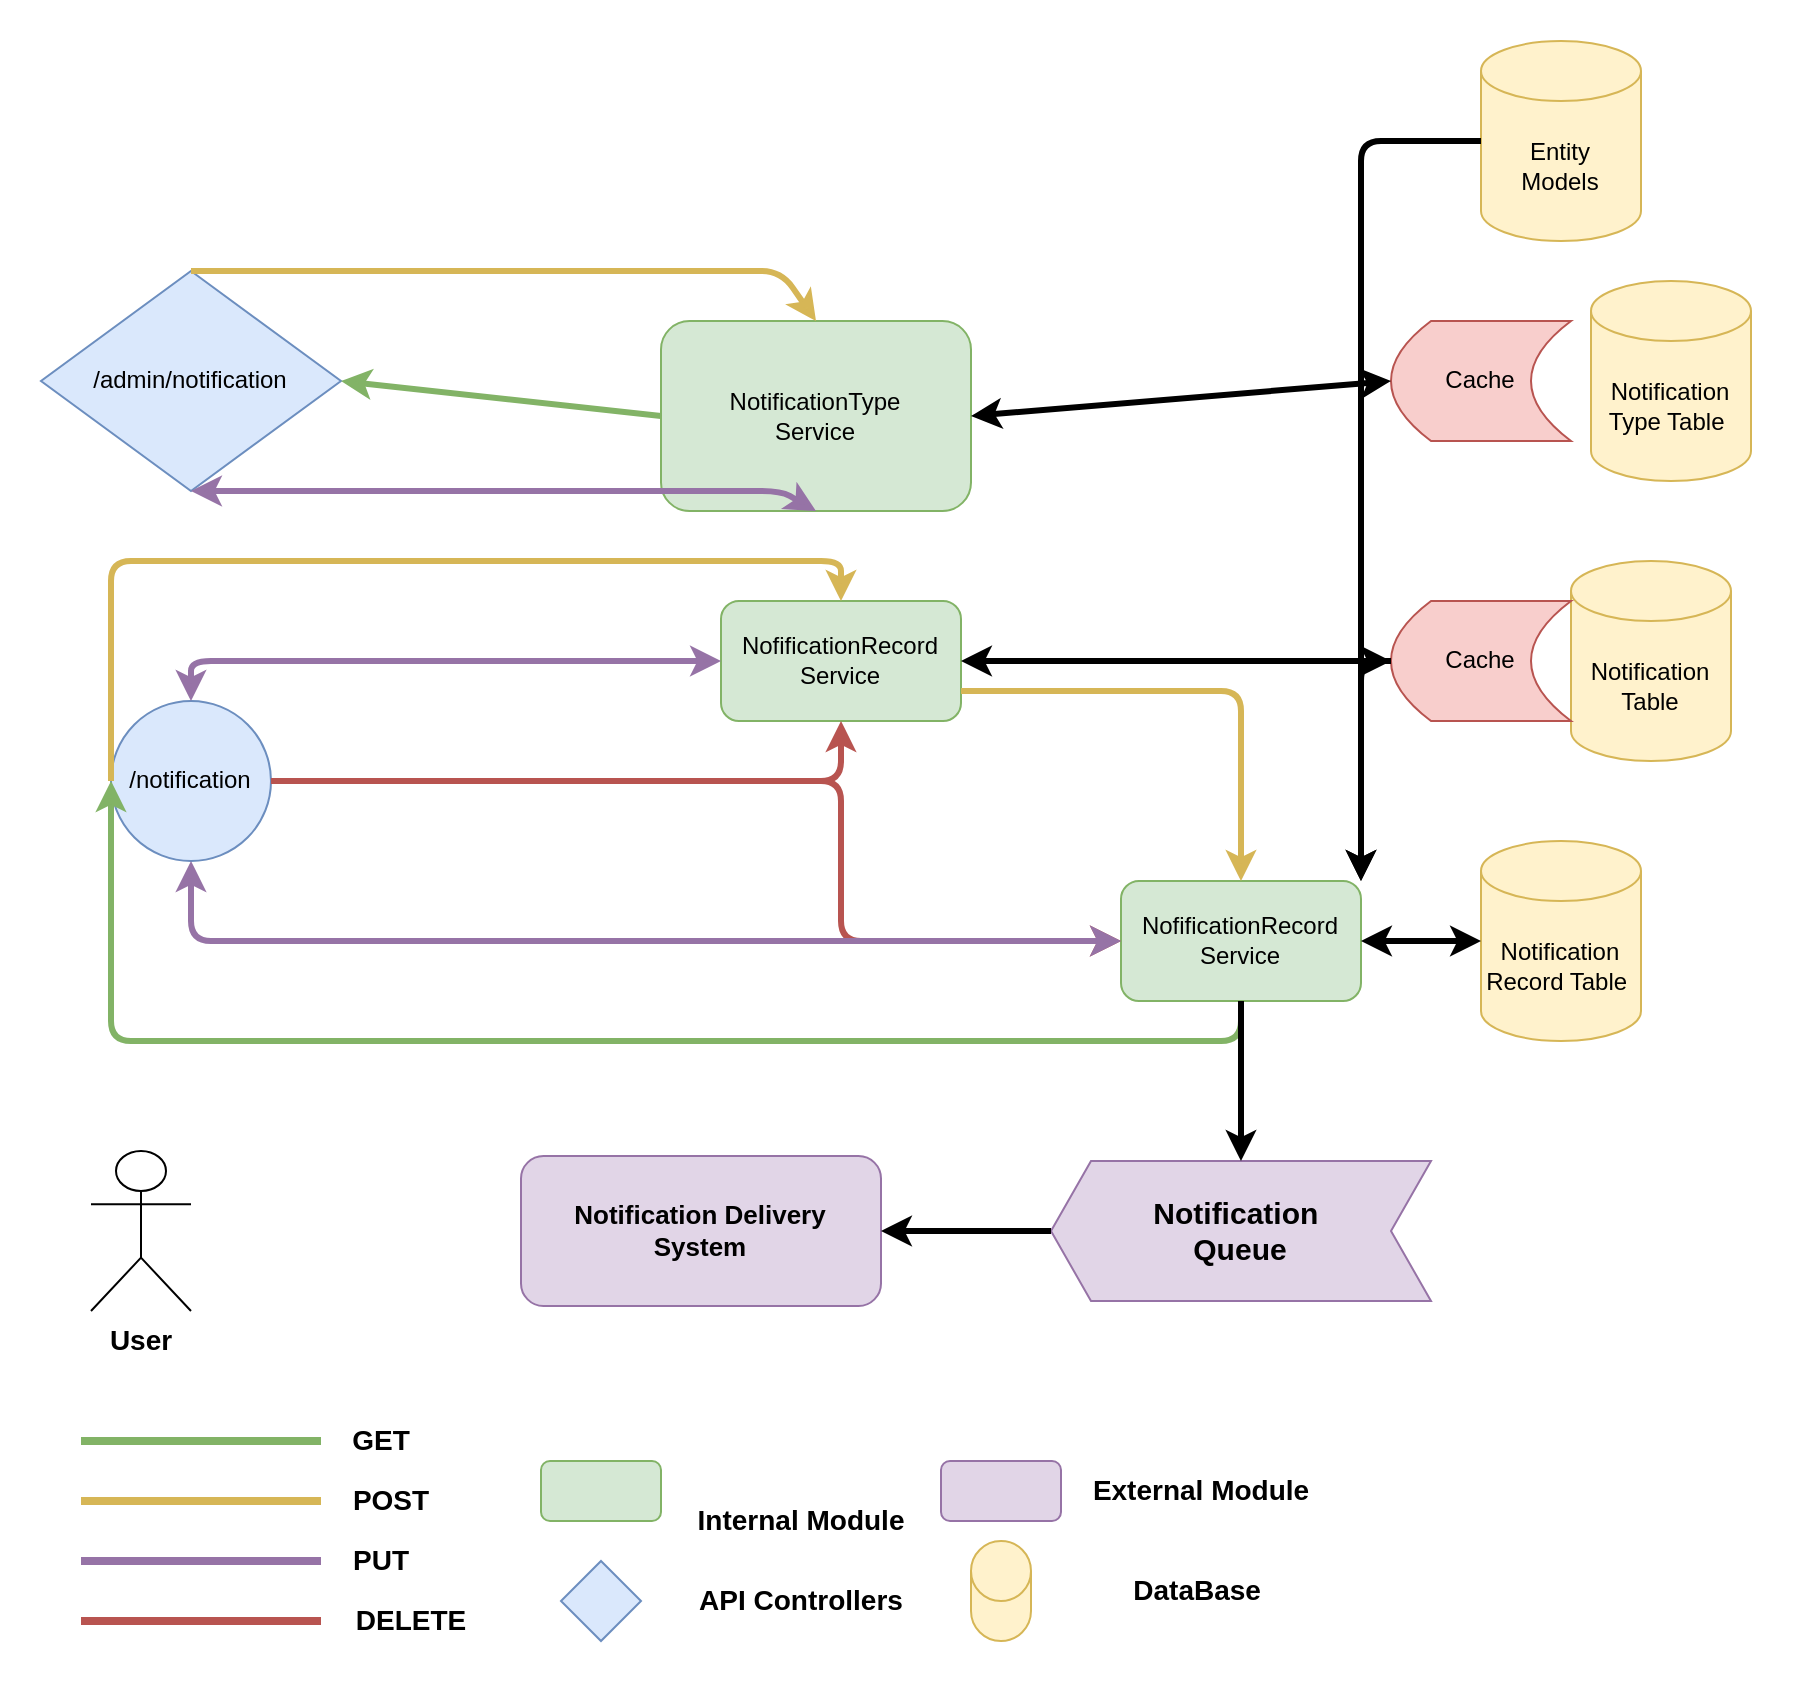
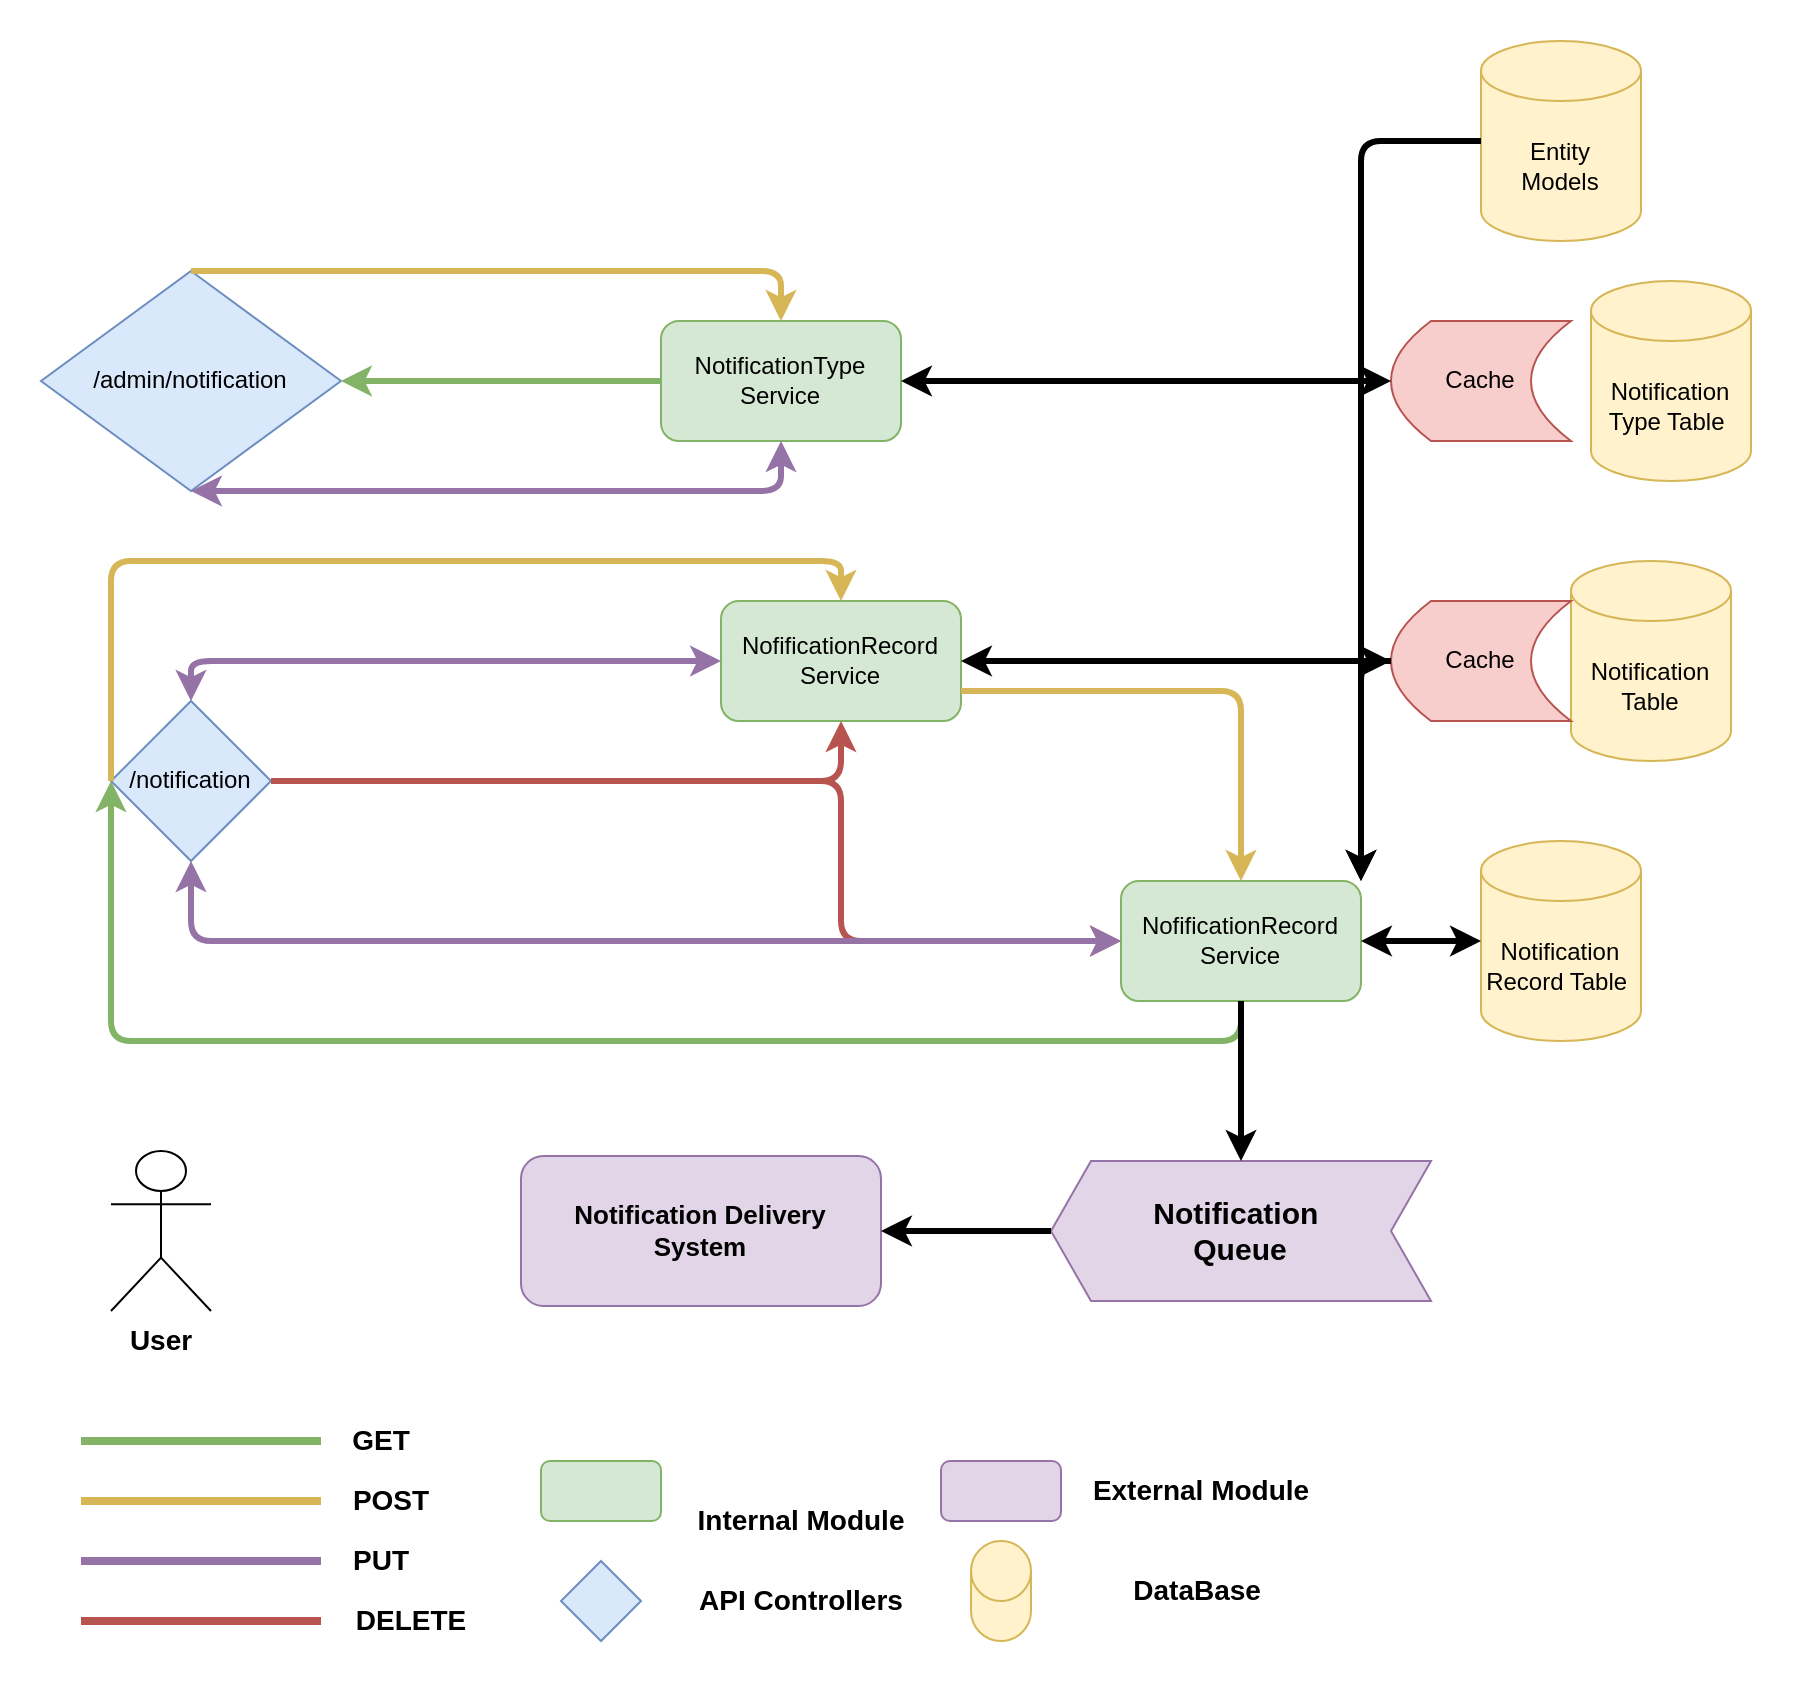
(816, 416) -> (781, 381)
(191, 781) -> (191, 781)
(141, 1231) -> (161, 1231)
